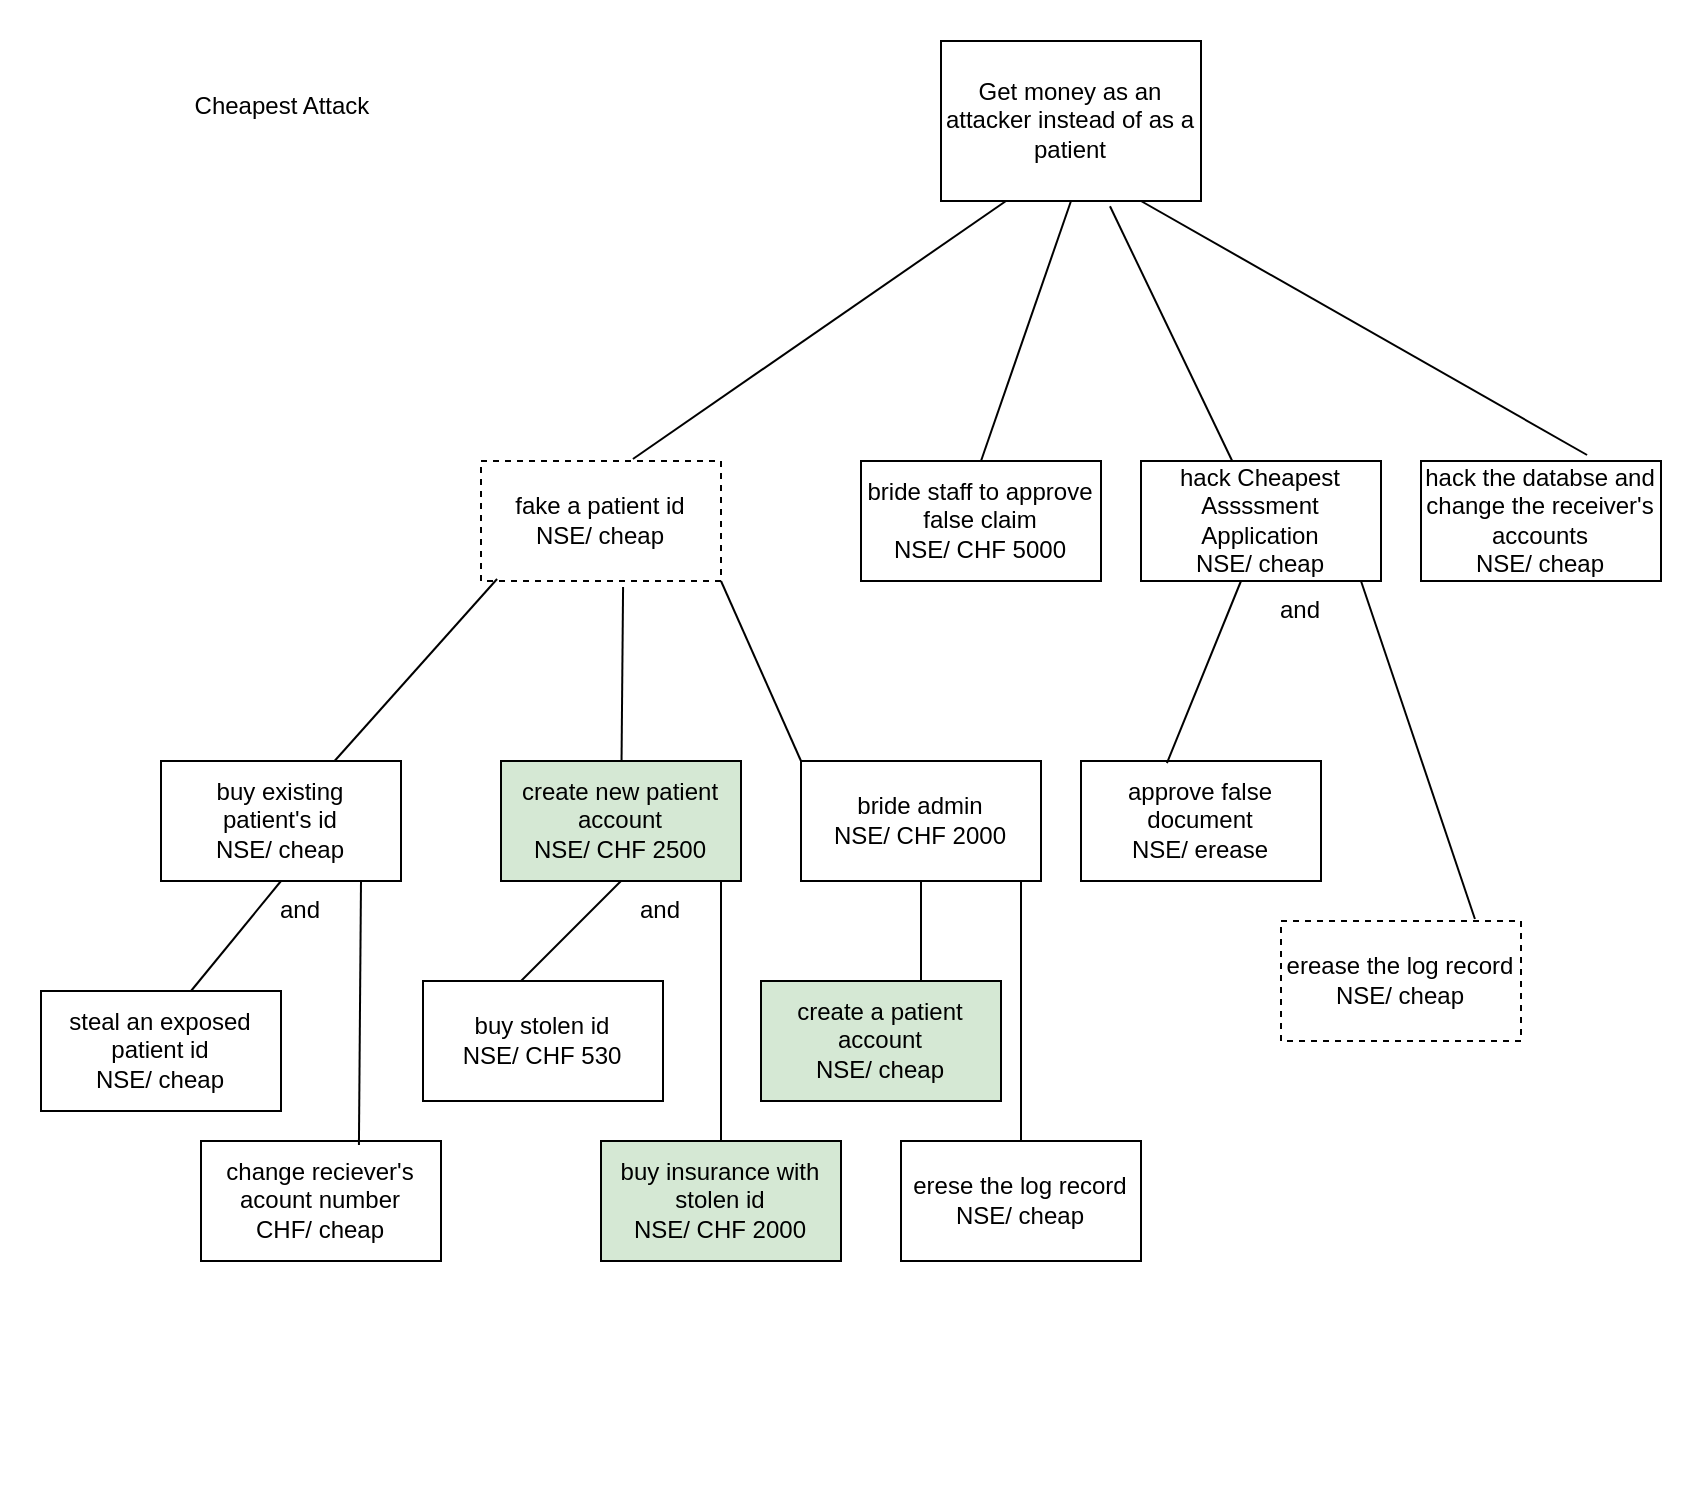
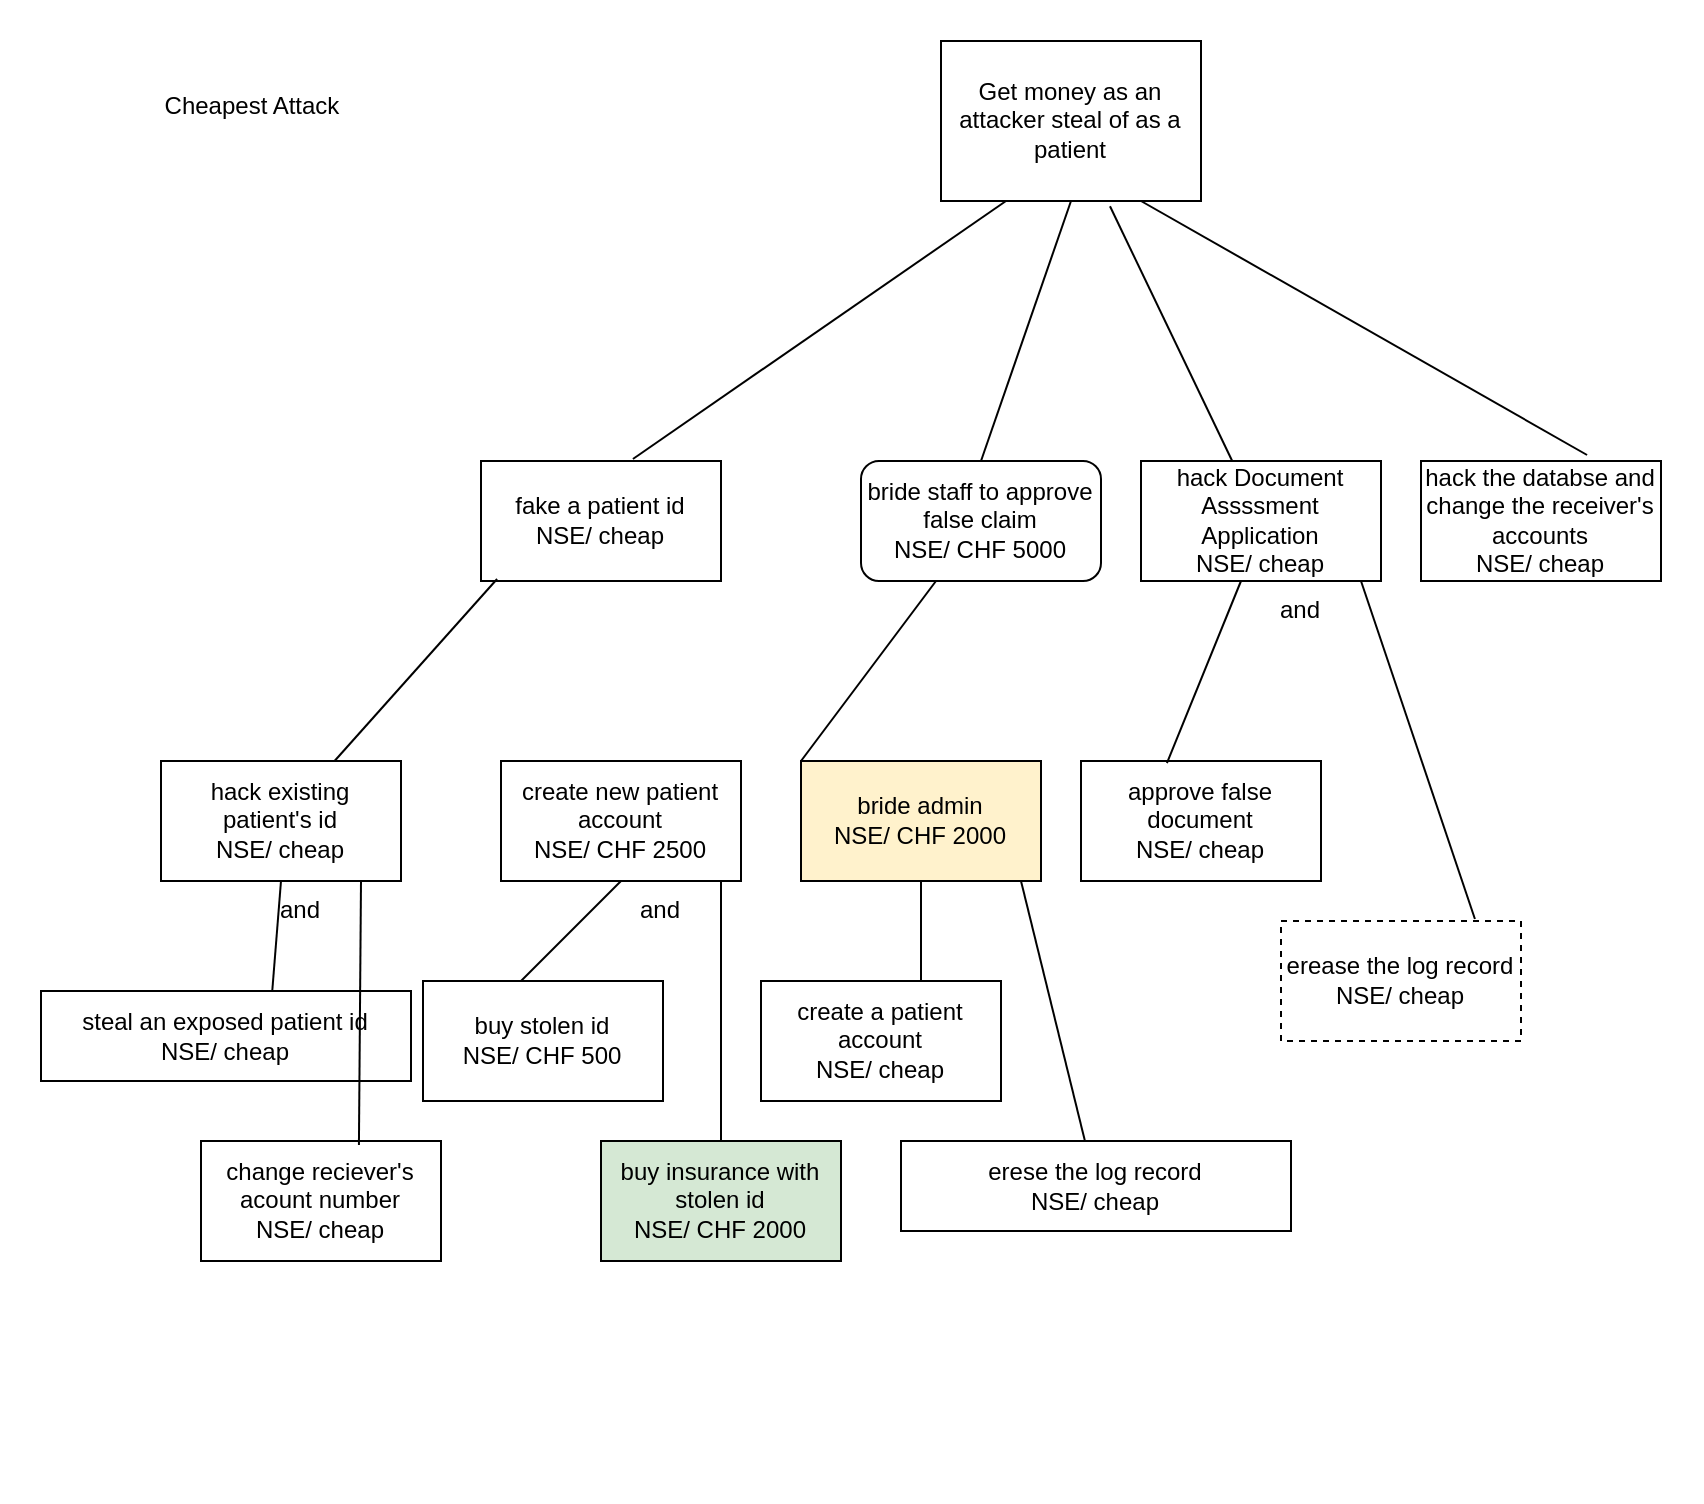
(283, 121) -> (253, 121)
(1071, 121) -> (1071, 121)
(601, 521) -> (601, 521)
(981, 521) -> (981, 521)
(1261, 521) -> (1261, 521)
(761, 671) -> (868, 671)
(622, 674) -> none
(281, 821) -> (281, 821)
(621, 821) -> (621, 821)
(921, 821) -> (921, 821)
(1201, 821) -> (1201, 821)
(543, 1041) -> (543, 1041)
(881, 1041) -> (881, 1041)
(161, 1051) -> (226, 1036)
(321, 1201) -> (321, 1201)
(1021, 1201) -> (1096, 1186)
